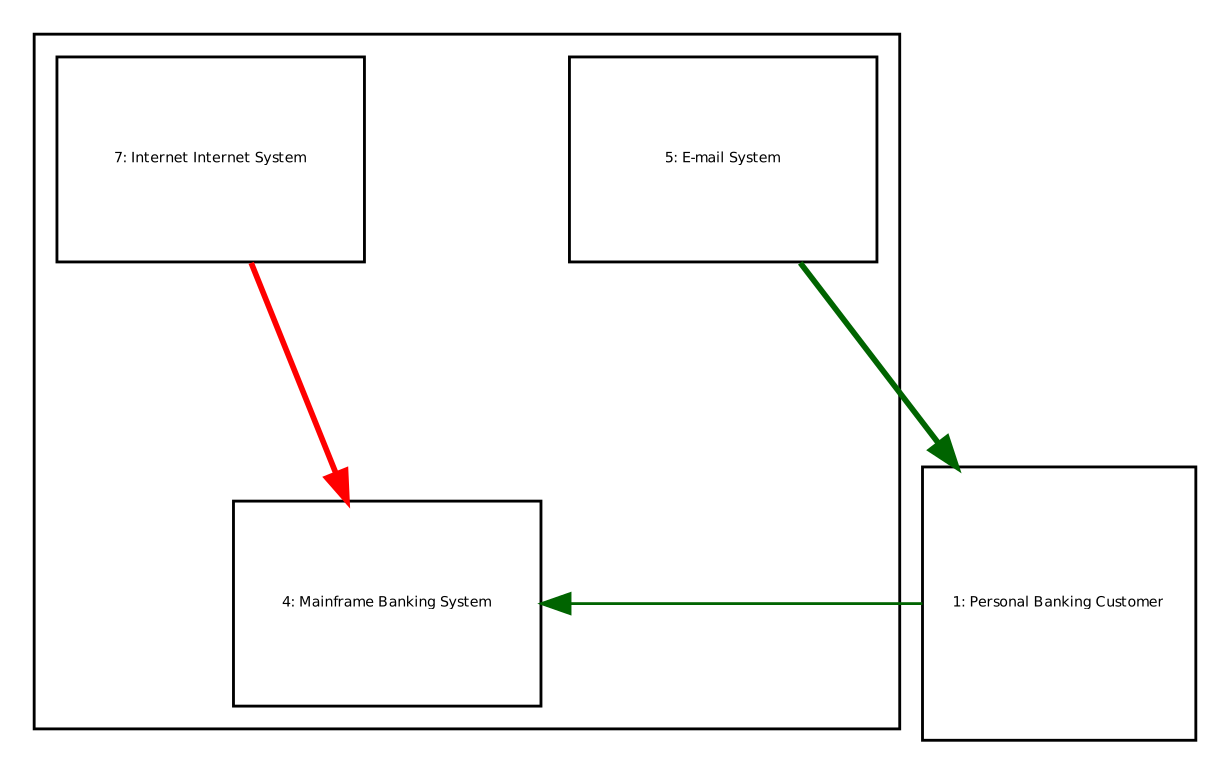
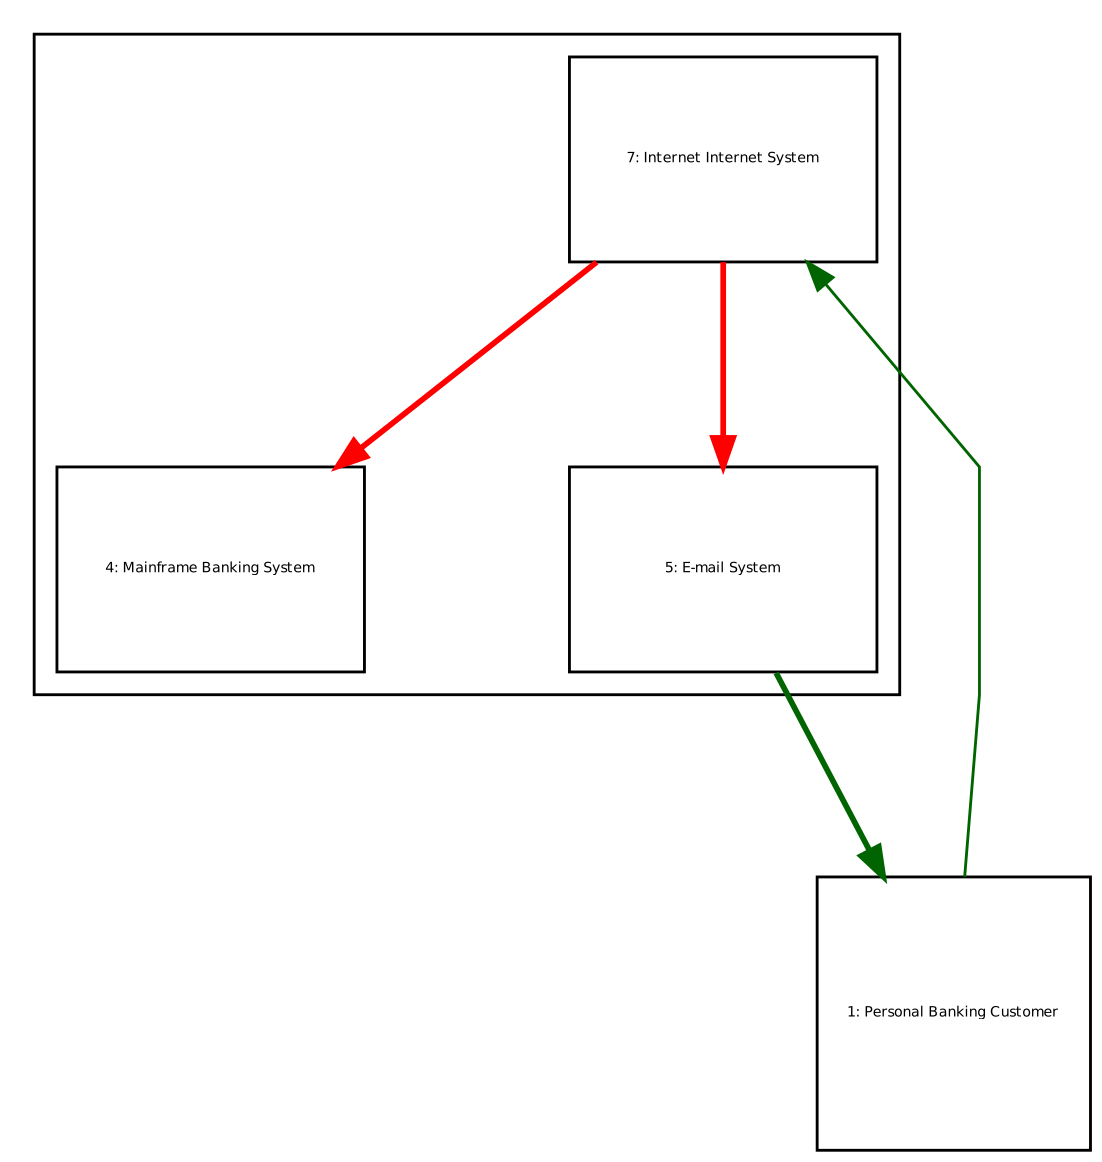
none -> (723, 350)
(746, 604) -> (979, 553)
